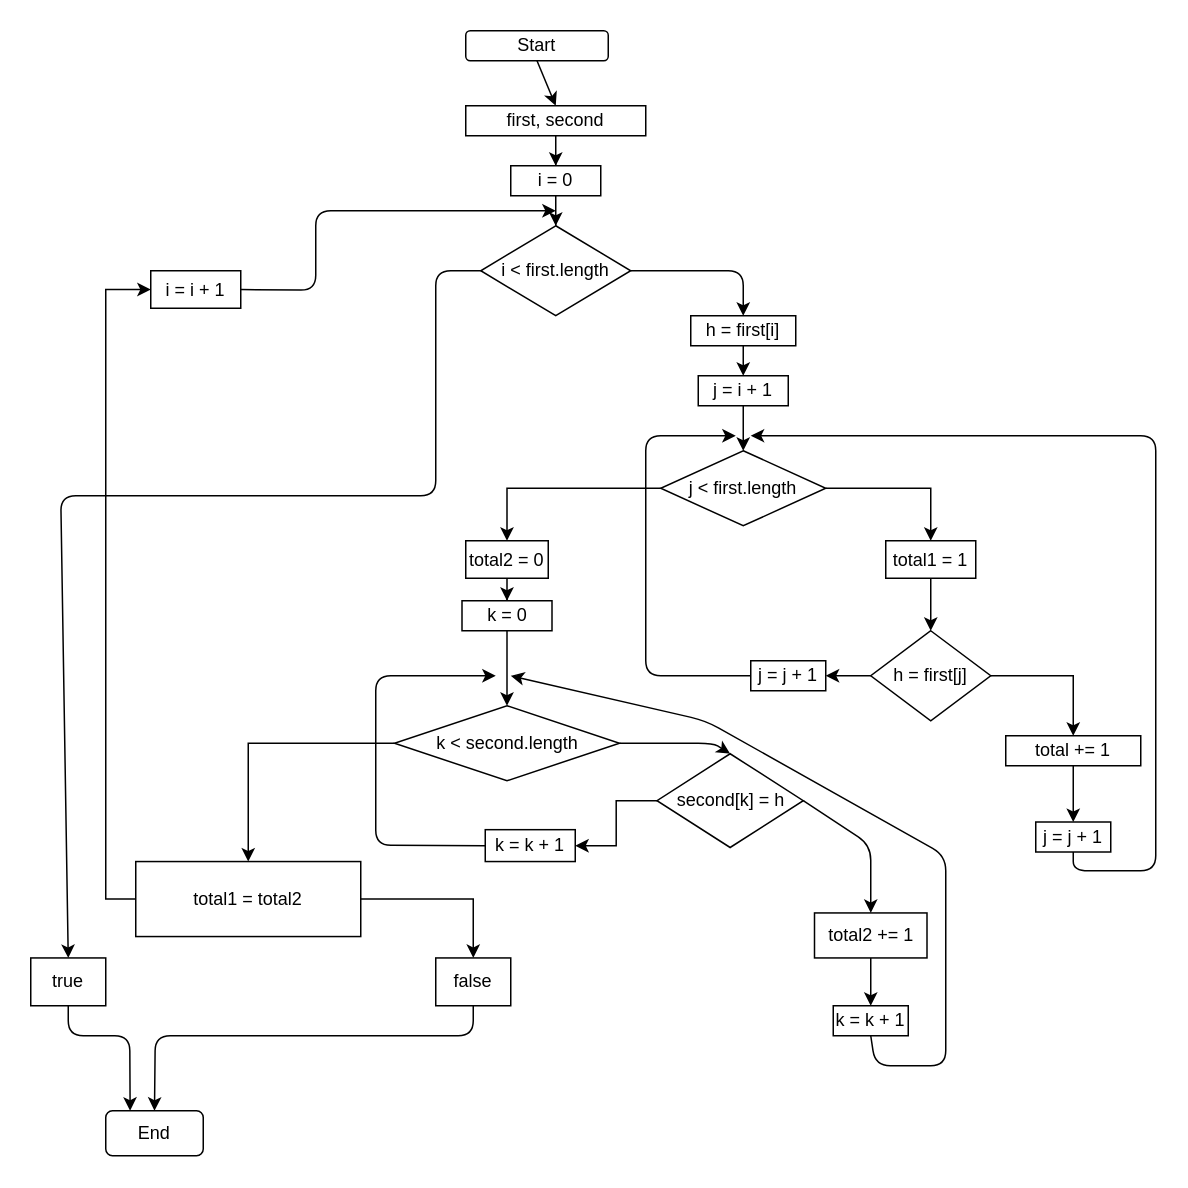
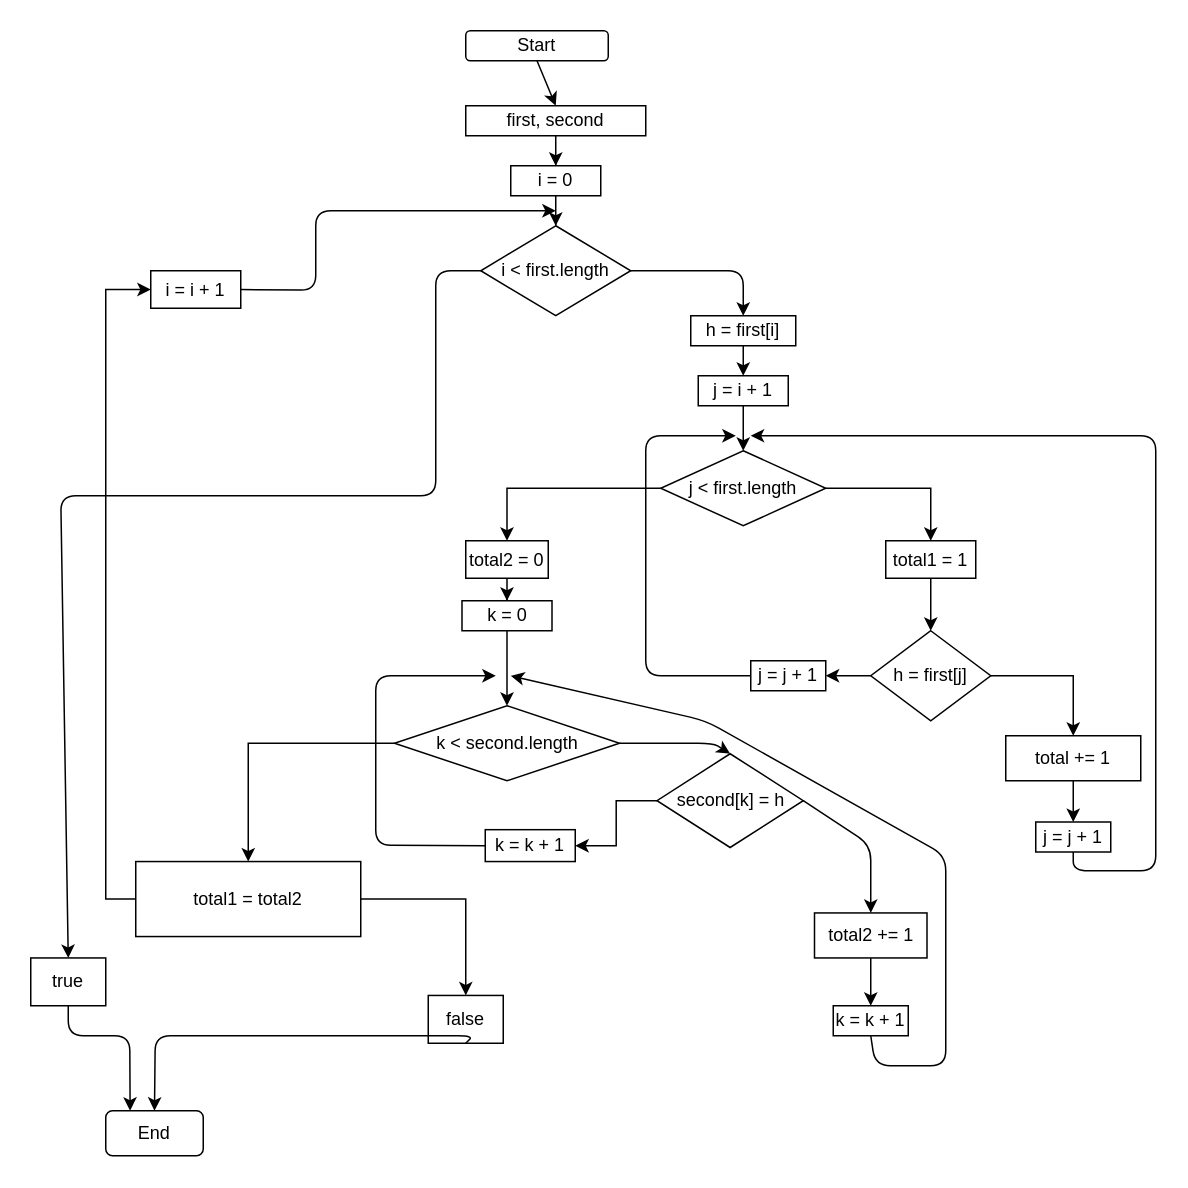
(1073, 751) -> (1073, 758)
(473, 982) -> (466, 1019)
